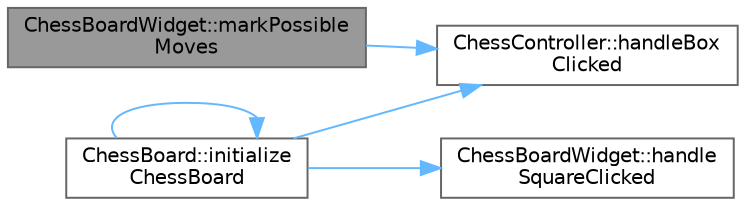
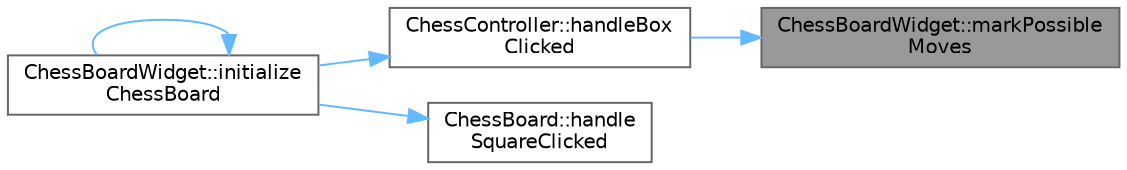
(391, 47) -> (716, 38)
(187, 168) -> (163, 85)
(587, 168) -> (540, 133)
